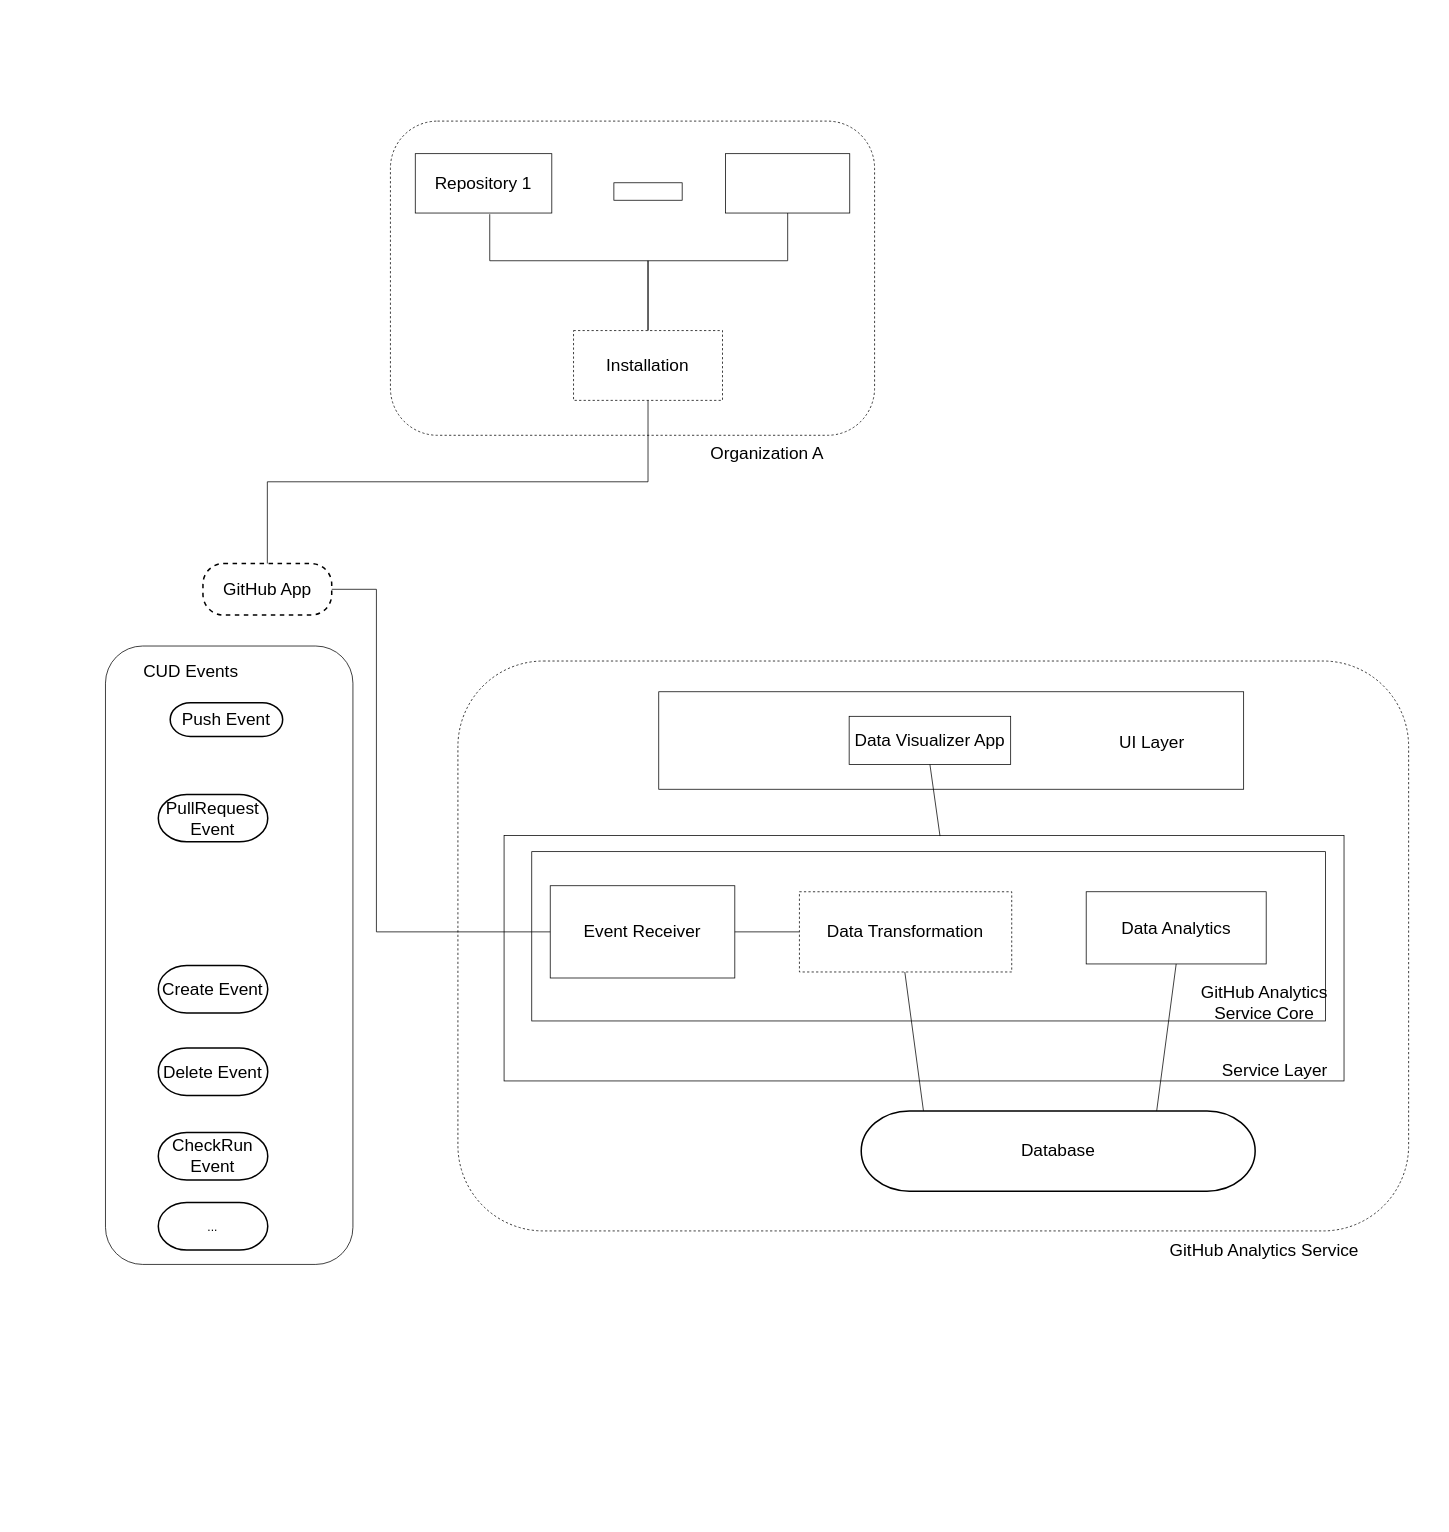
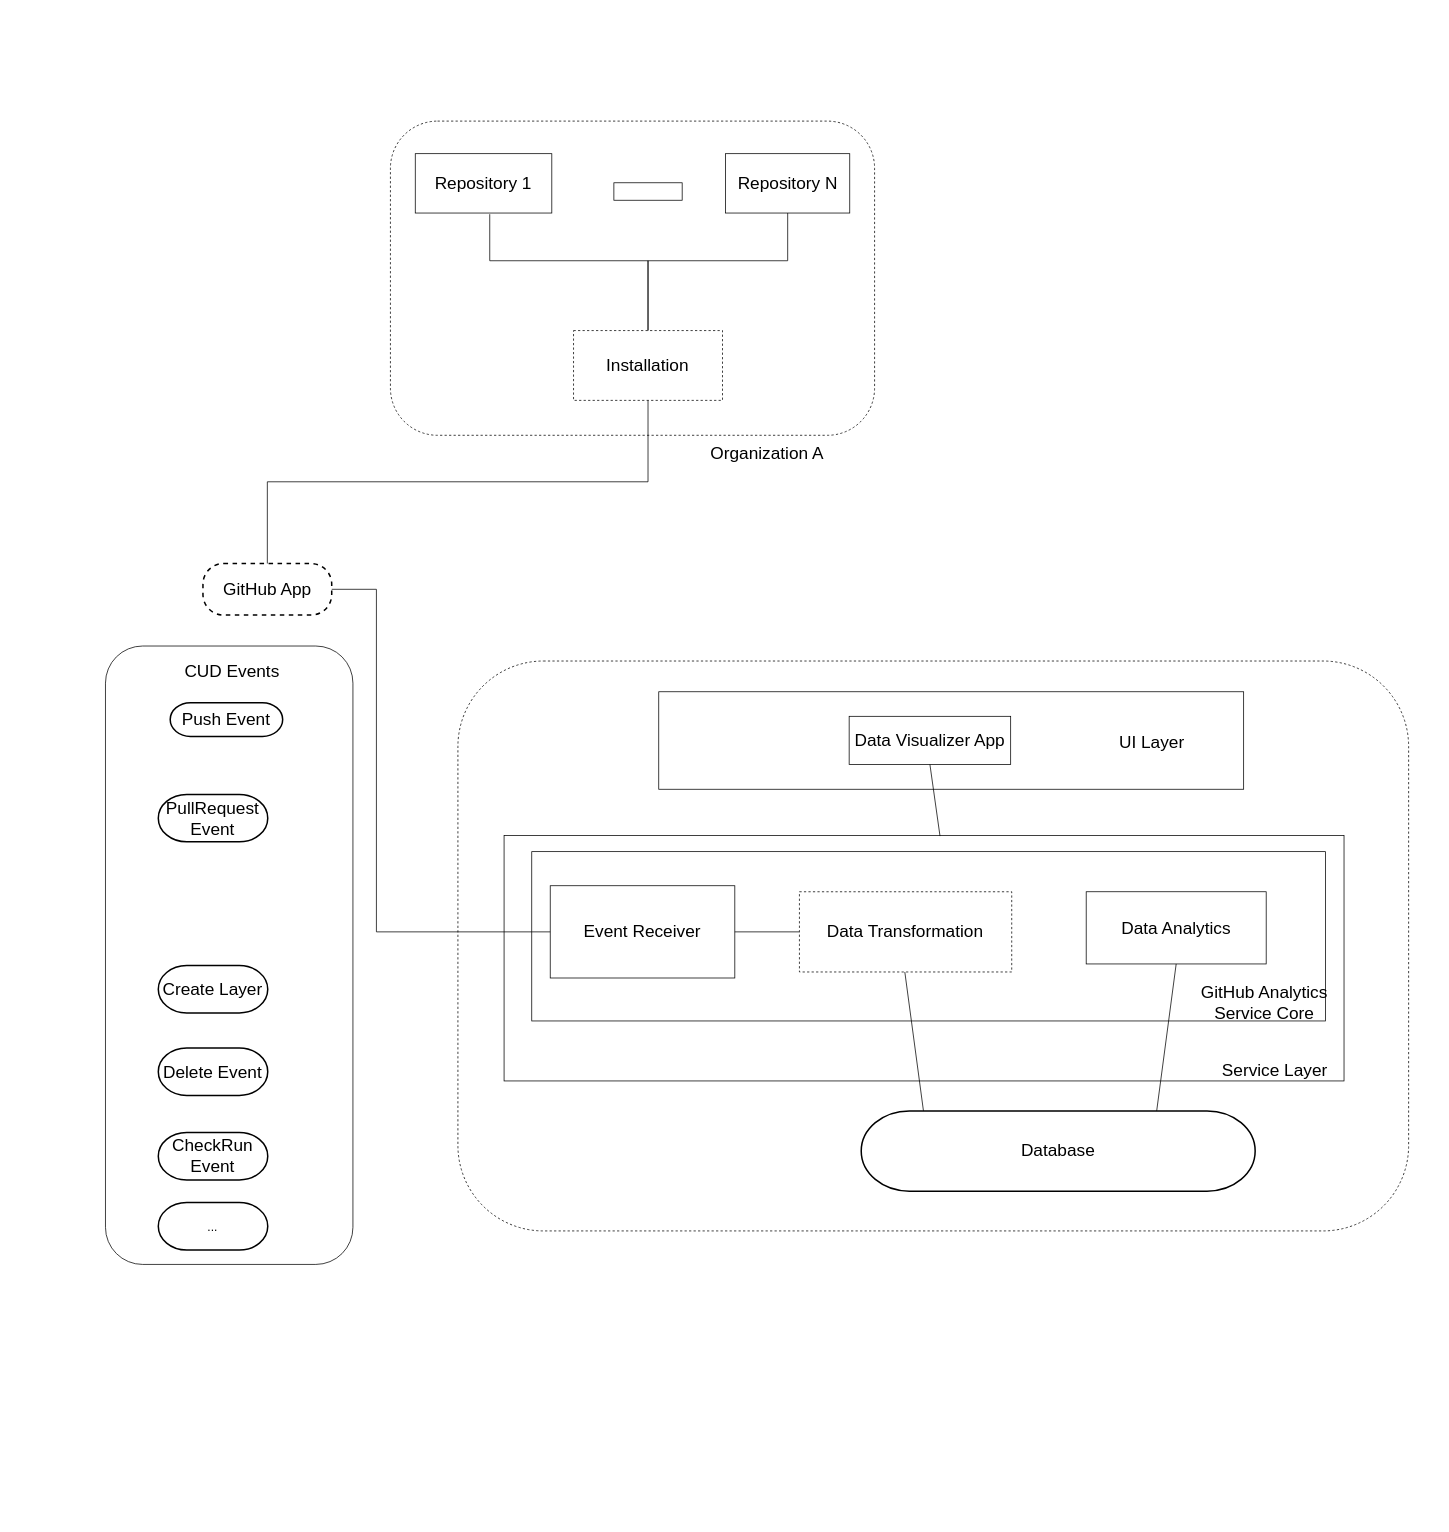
none -> (788, 183)
(191, 672) -> (232, 672)
(213, 990) -> (213, 990)
(1264, 1251) -> none
